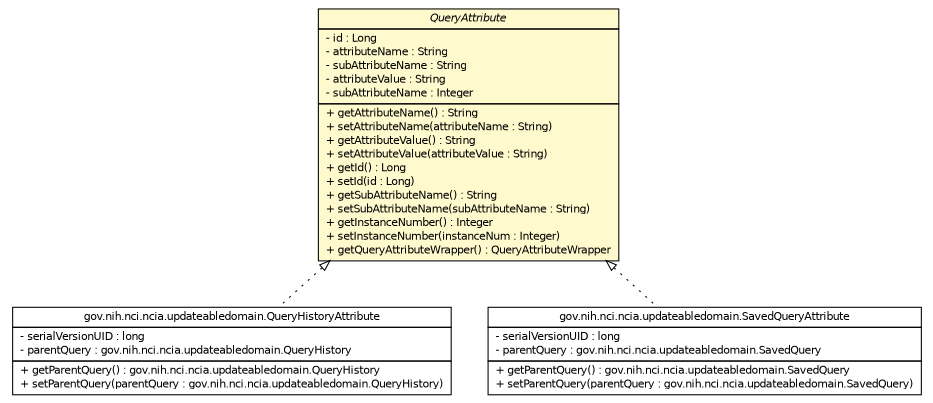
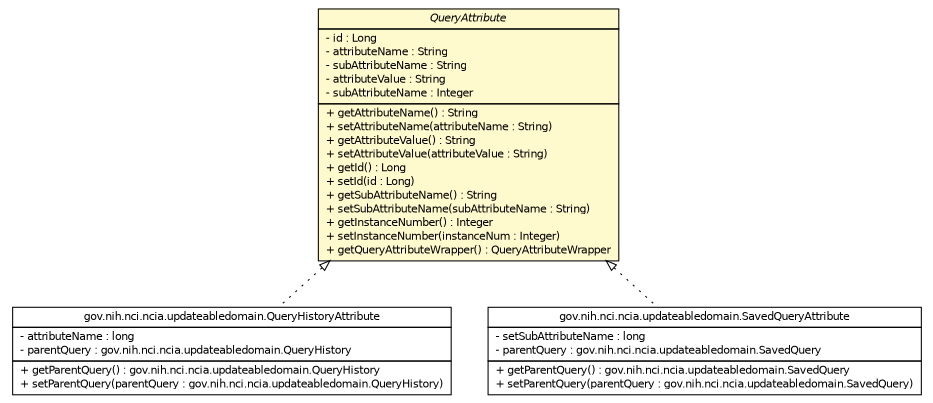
(82, 337) -> (77, 337)
(558, 337) -> (570, 337)
